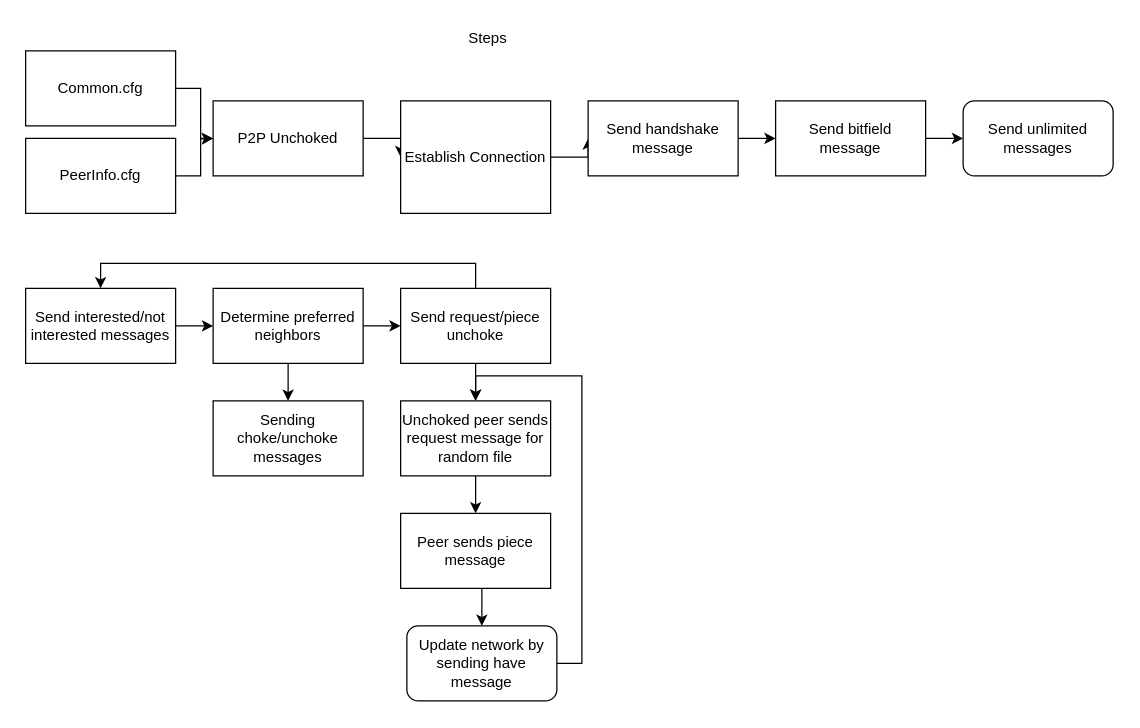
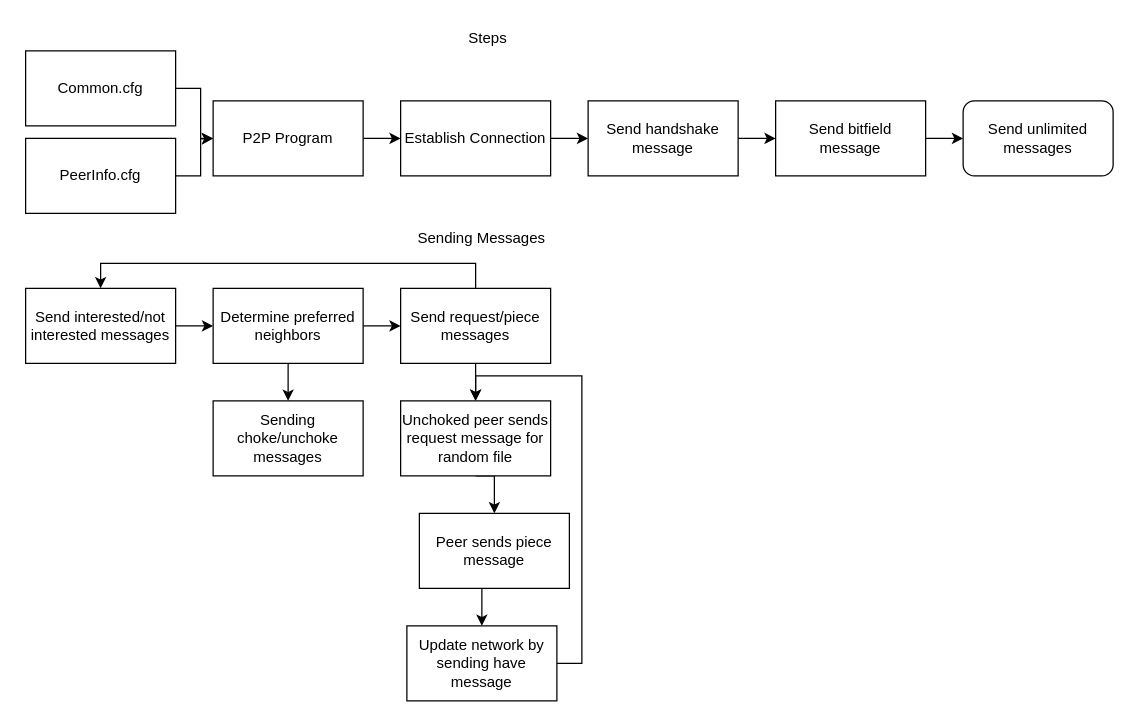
(288, 138) -> (288, 138)
(476, 157) -> (476, 138)
none -> (482, 238)
(476, 326) -> (476, 326)
(476, 551) -> (494, 551)
(482, 663) -> (482, 663)
